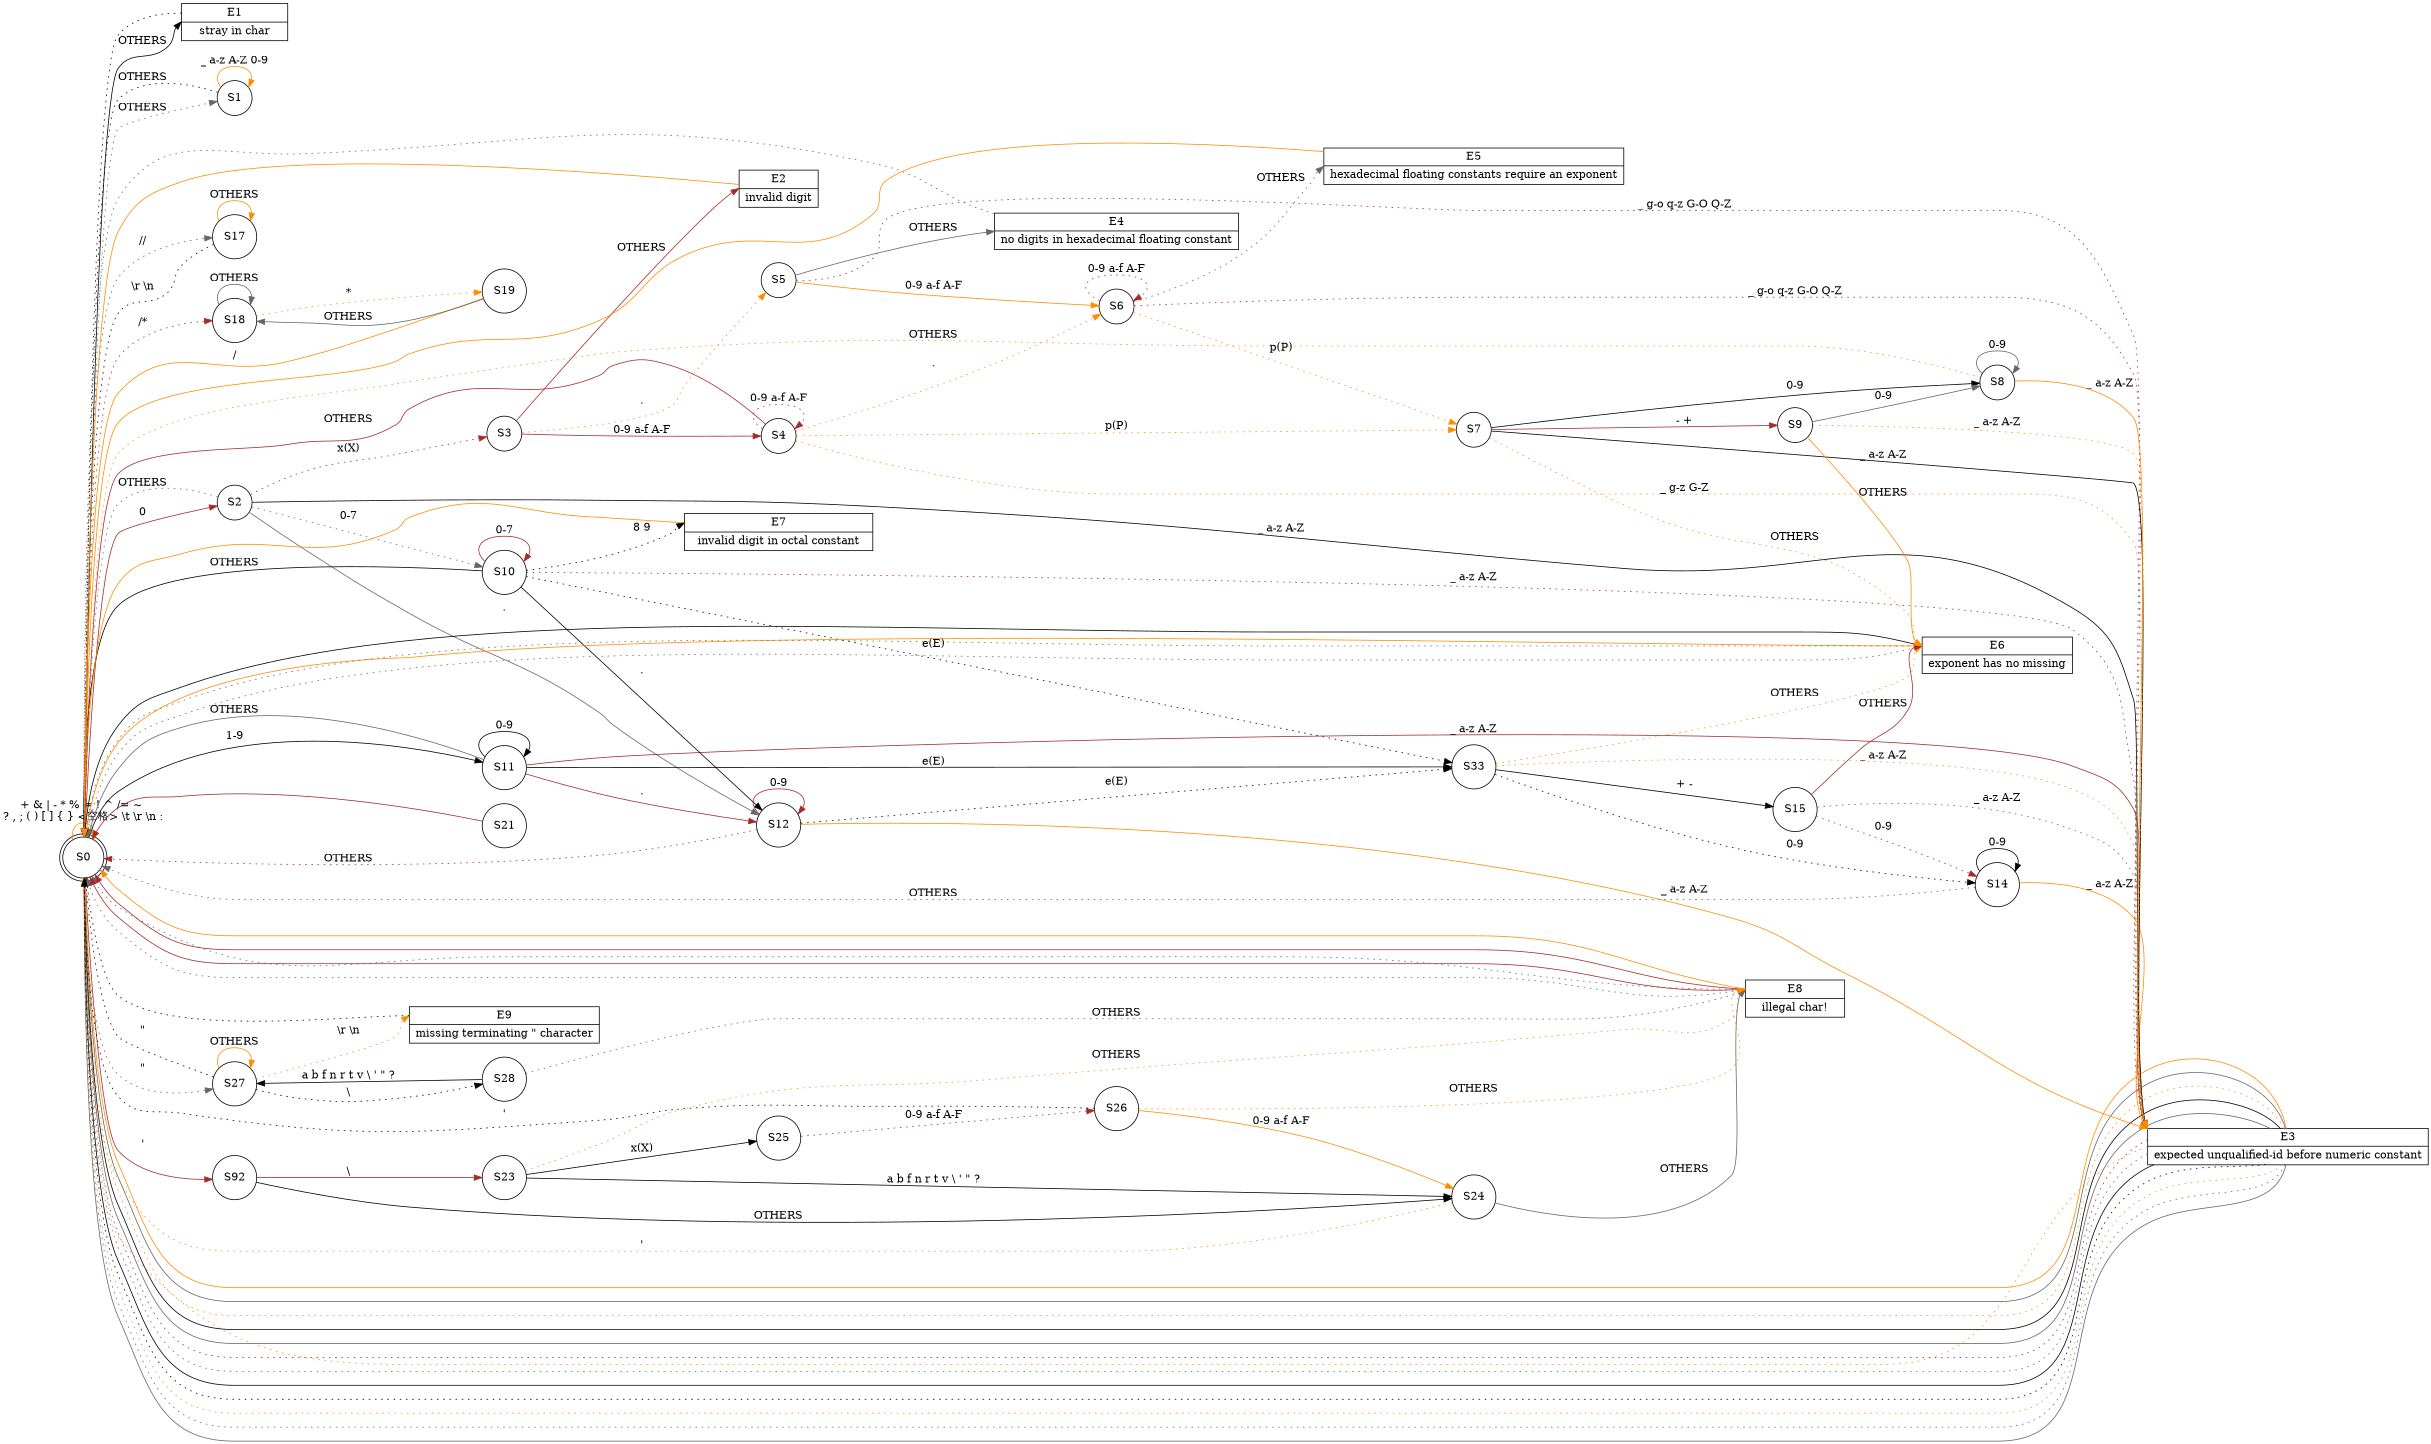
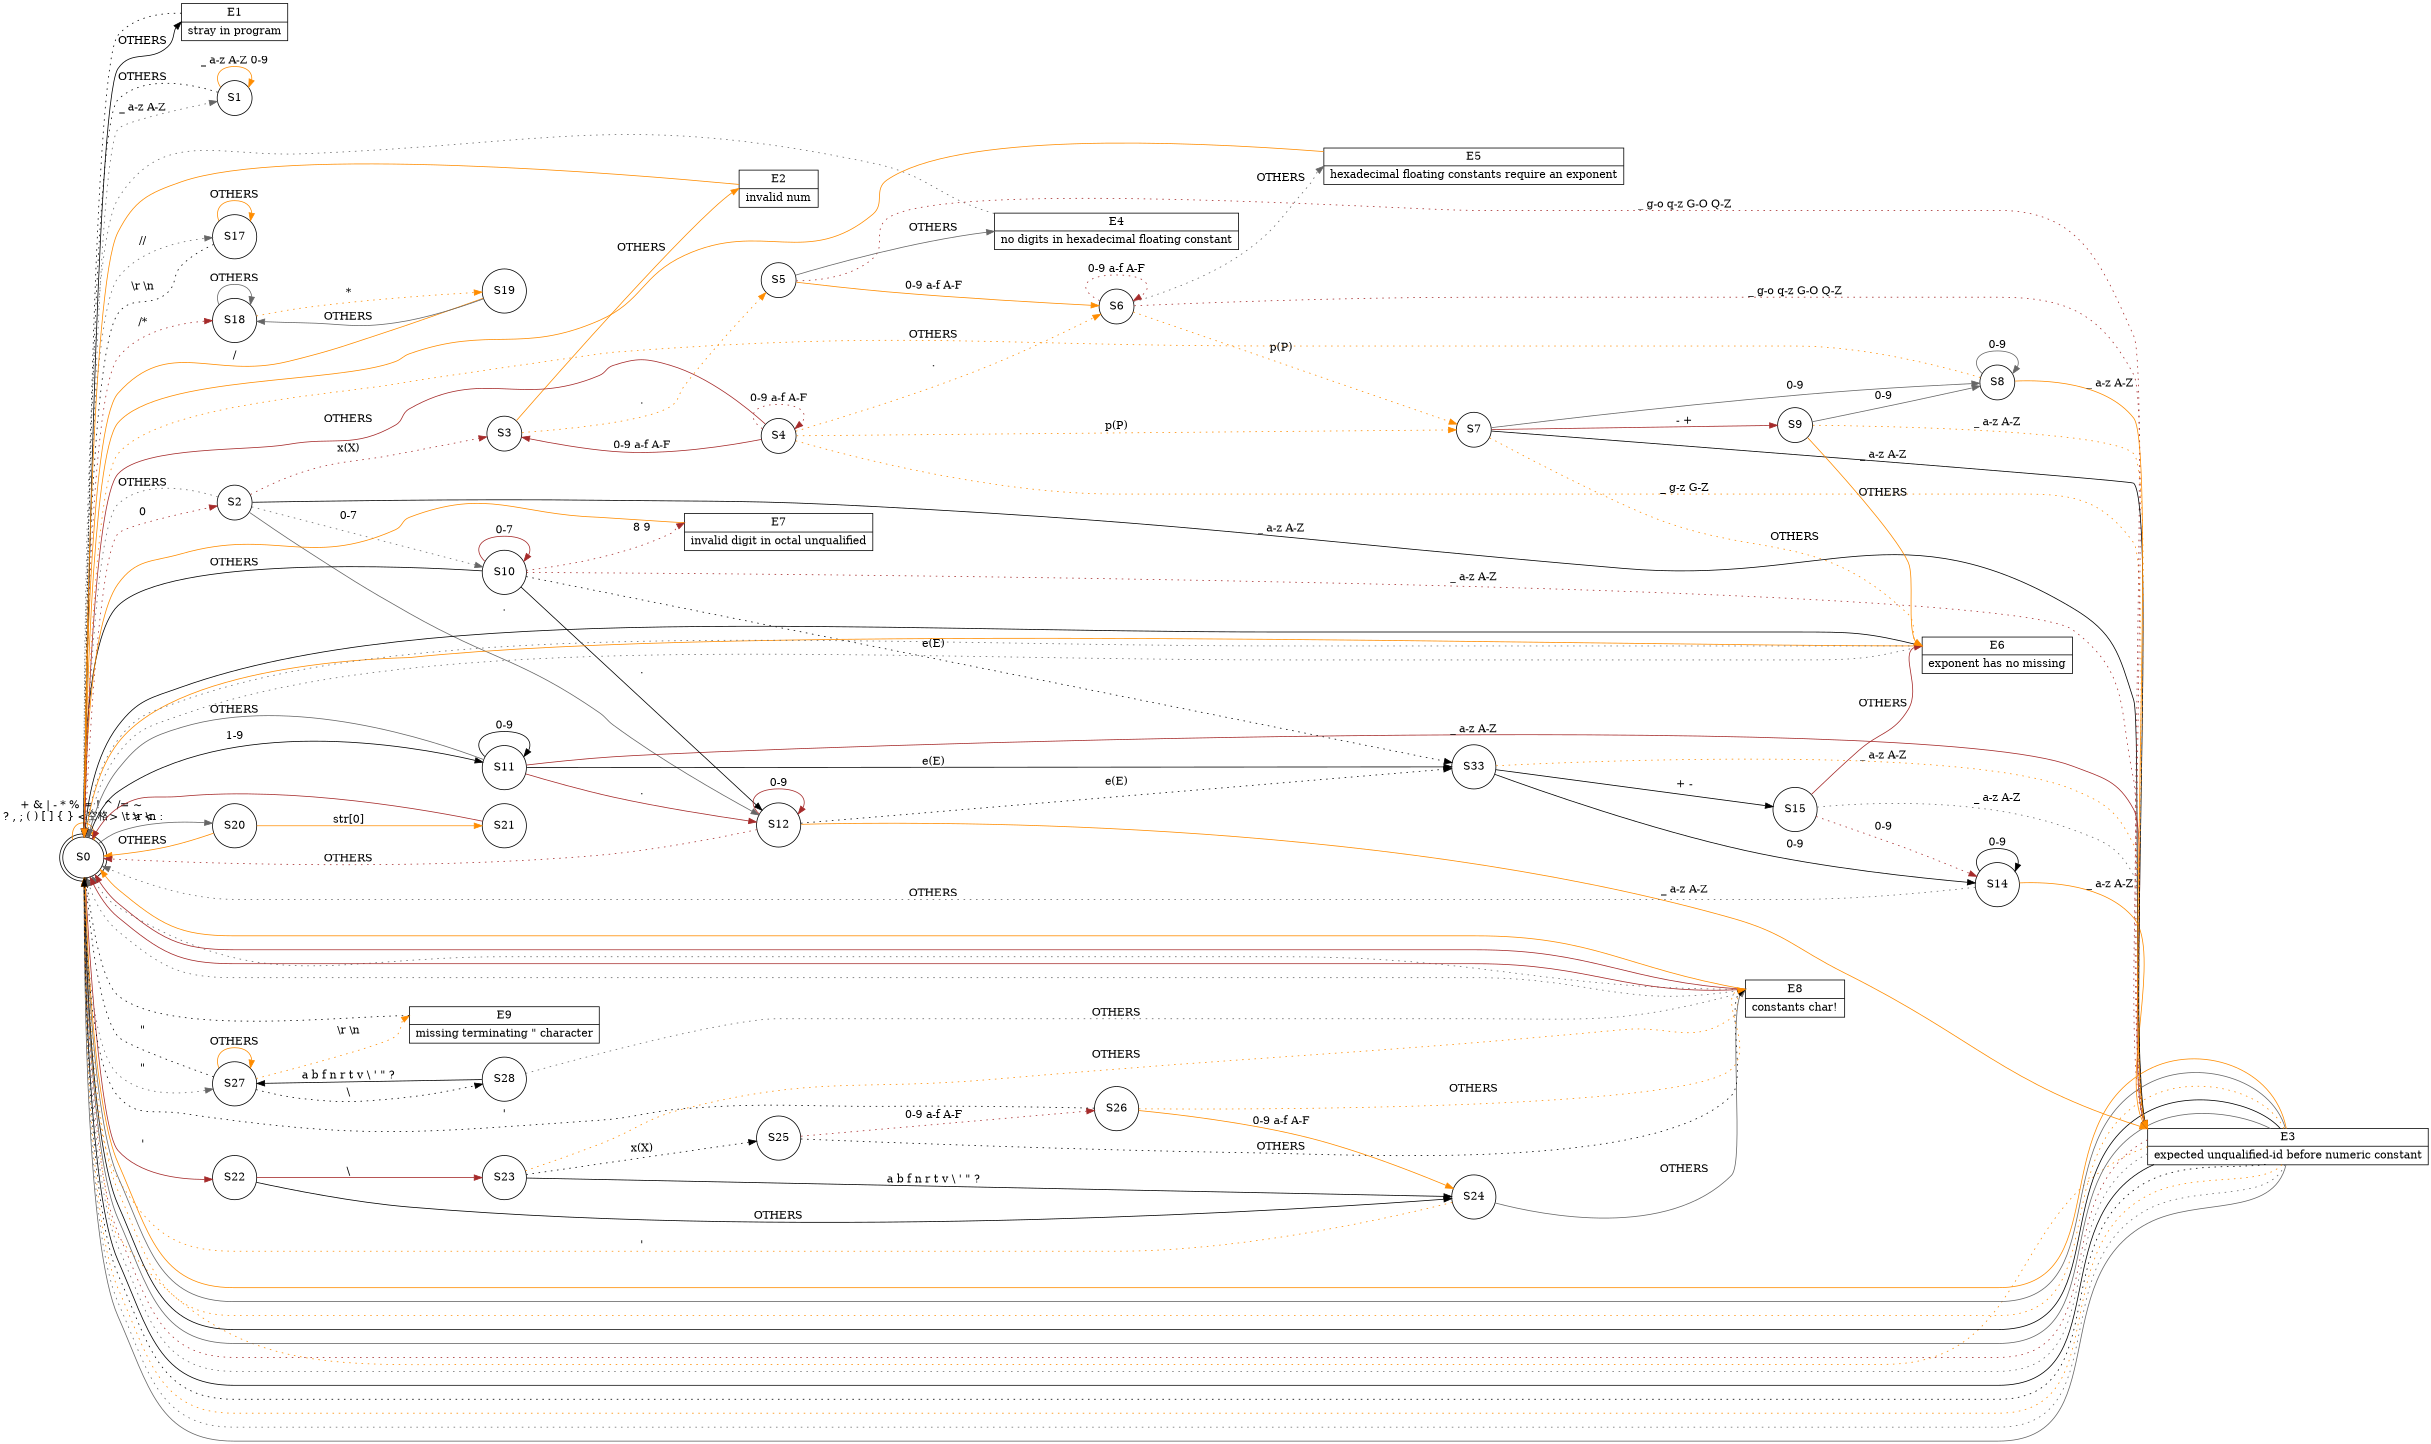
(235, 31) -> (235, 31)
(143, 108) -> (143, 108)
(779, 198) -> (779, 198)
(632, 292) -> (632, 292)
(1731, 401) -> (1731, 401)
(637, 436) -> (645, 452)
(779, 541) -> (779, 541)
(605, 556) -> (605, 556)
(102, 607) -> (102, 607)
(1718, 725) -> none
none -> (235, 826)
(1727, 846) -> (1727, 846)
(1795, 1007) -> (1795, 1007)
none -> (1324, 1154)
(637, 1158) -> (637, 1158)
(235, 1178) -> (235, 1178)
